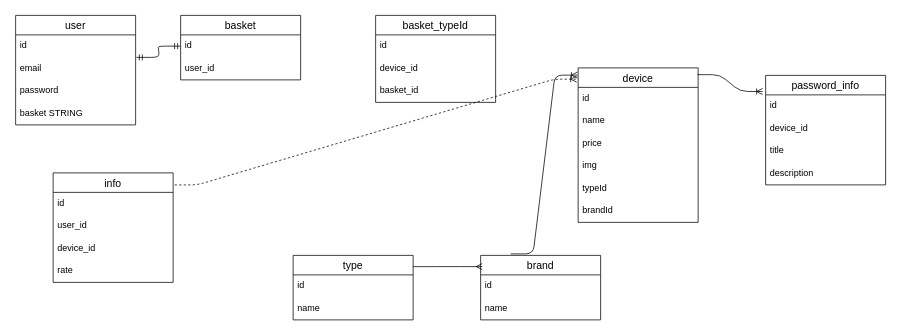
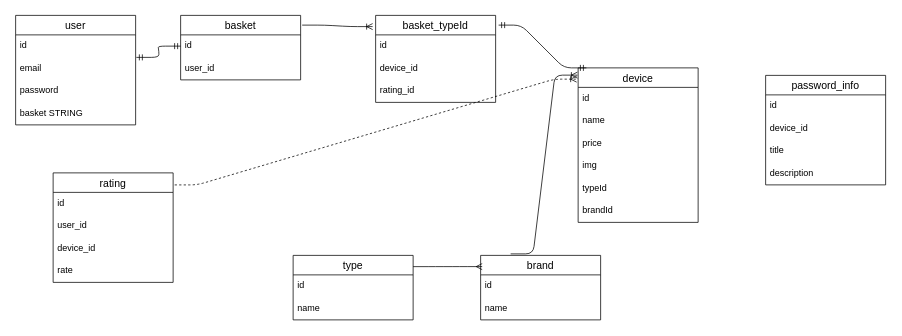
none -> (345, 26)
none -> (542, 46)
(729, 83) -> none
(401, 90) -> (400, 90)
(113, 183) -> (113, 183)
